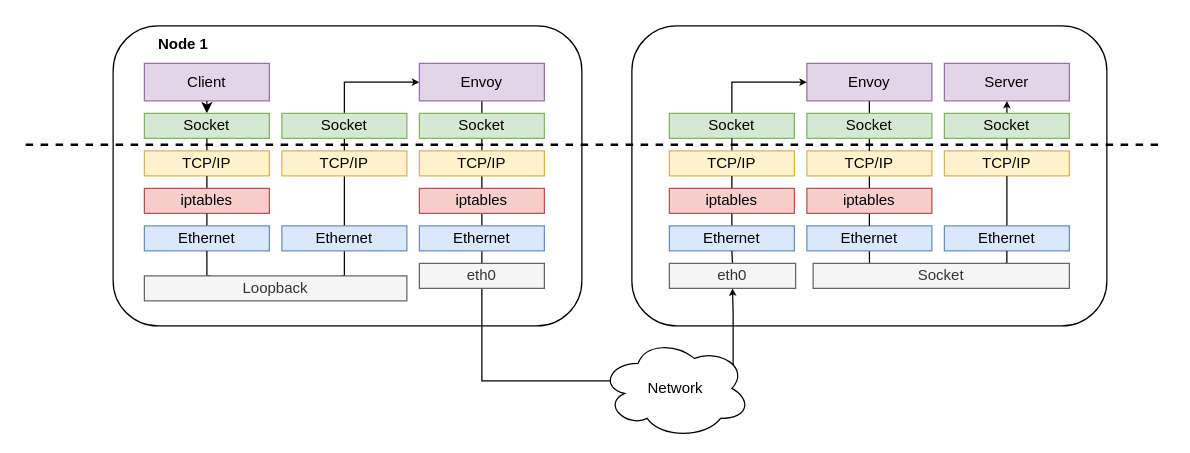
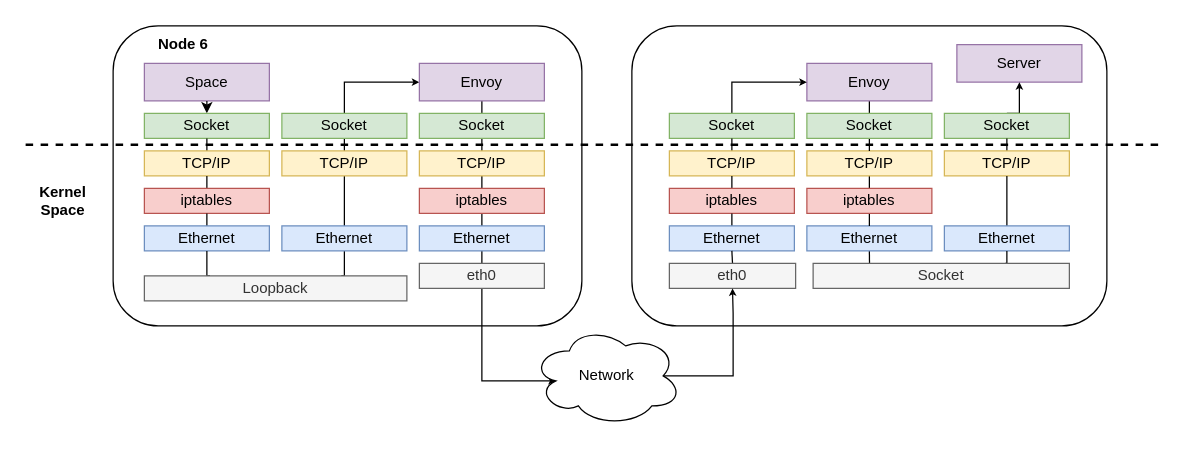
(186, 44) -> (186, 44)
(207, 82) -> (207, 82)
(1007, 82) -> (1019, 63)
none -> (63, 201)
(676, 388) -> (607, 376)
